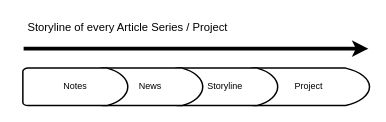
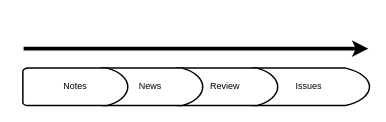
(128, 27) -> none
(225, 87) -> (225, 87)
(309, 87) -> (309, 87)
